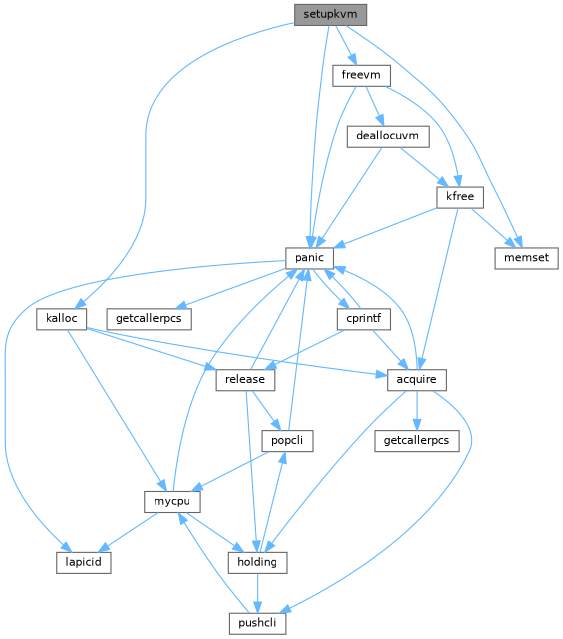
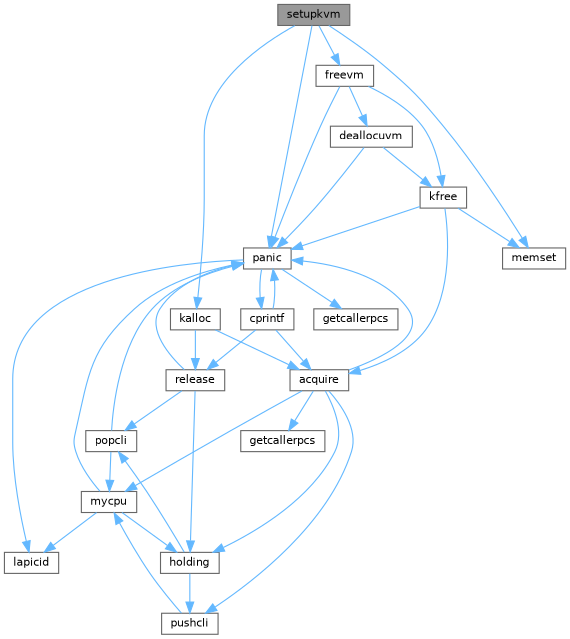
(114, 406) -> (218, 438)
